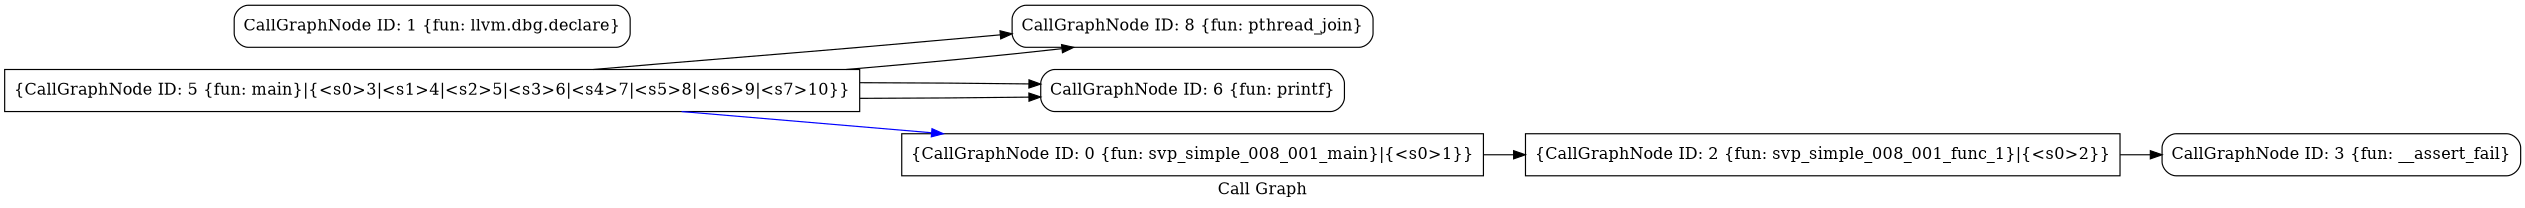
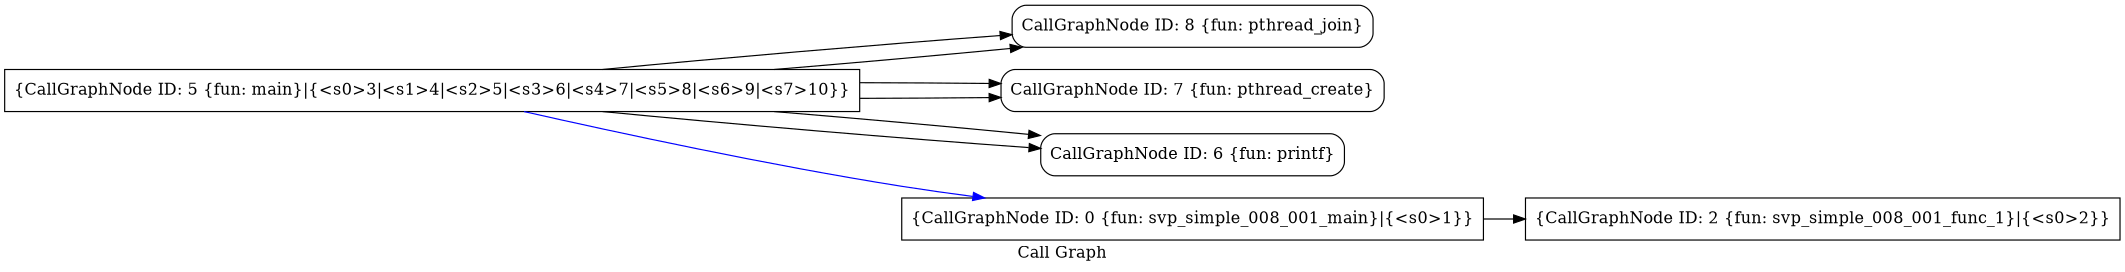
(432, 26) -> none
none -> (1193, 91)
(2341, 155) -> none
